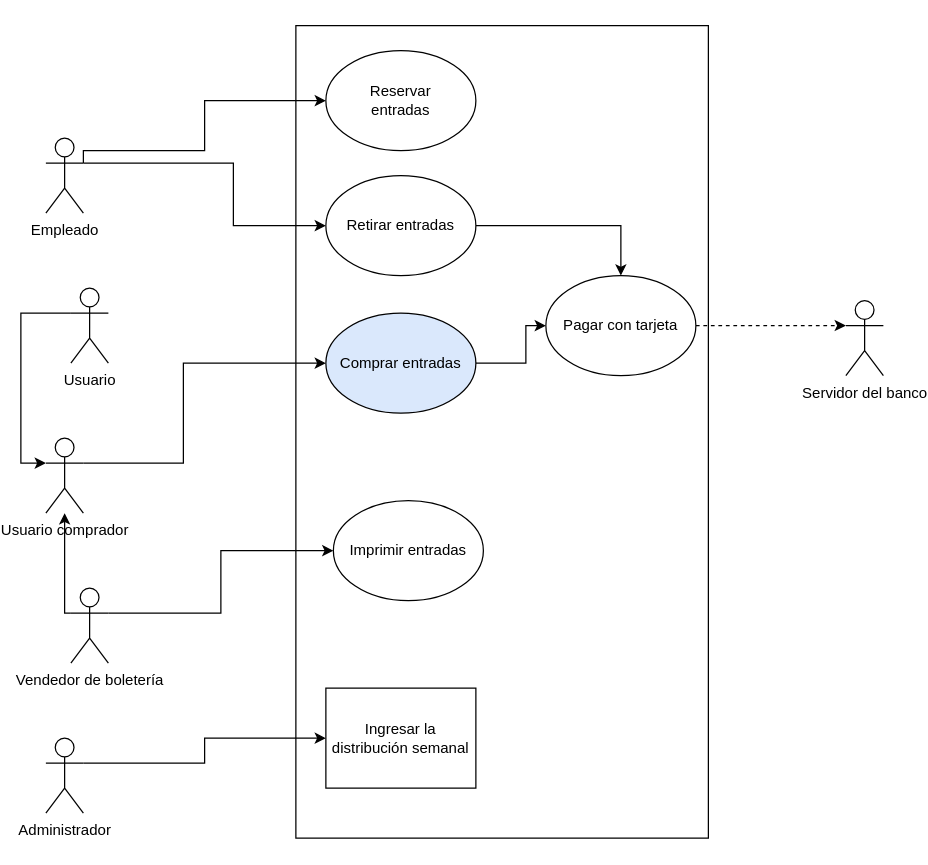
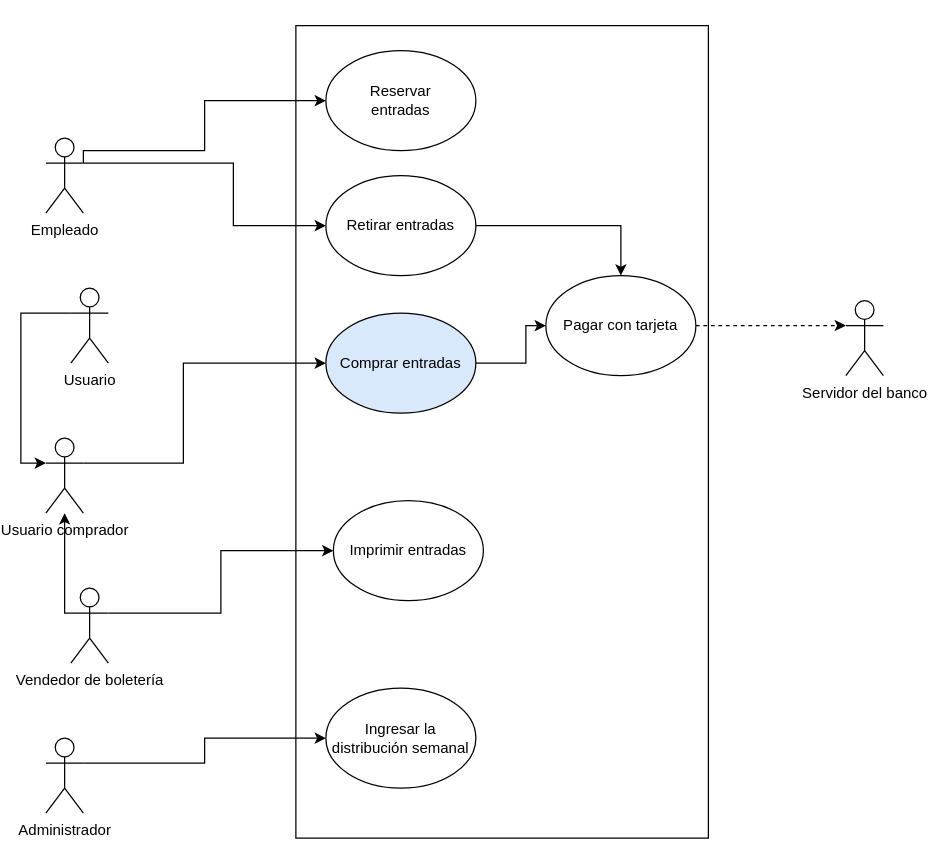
(401, 738) -> (401, 738)
